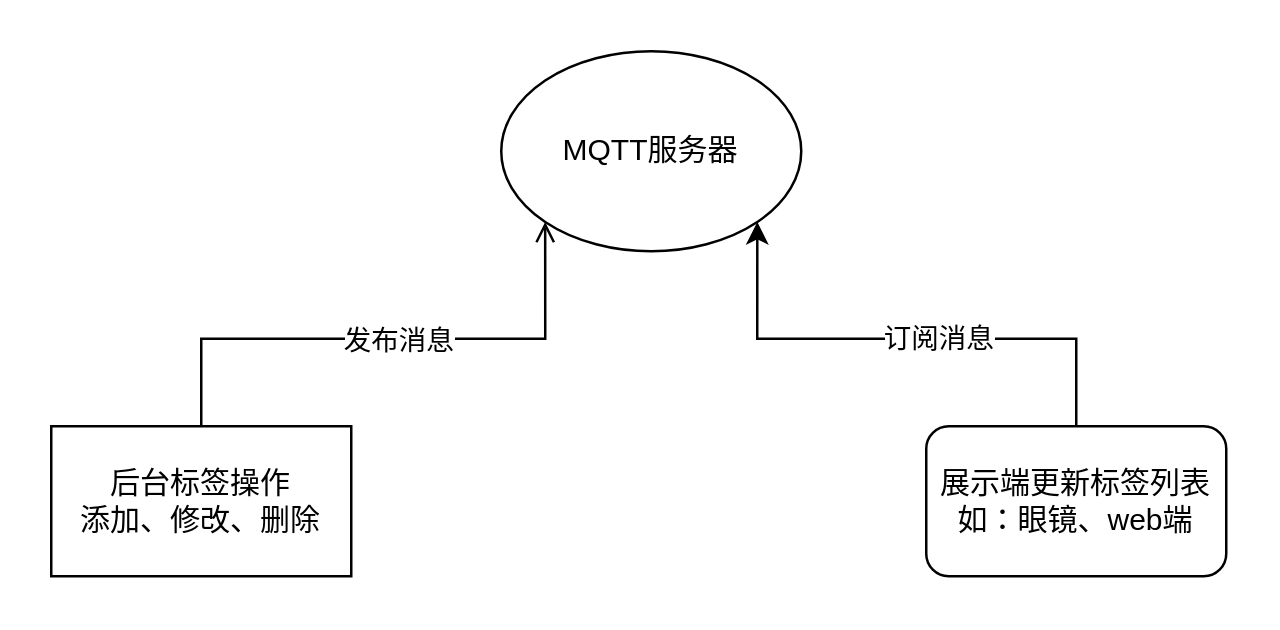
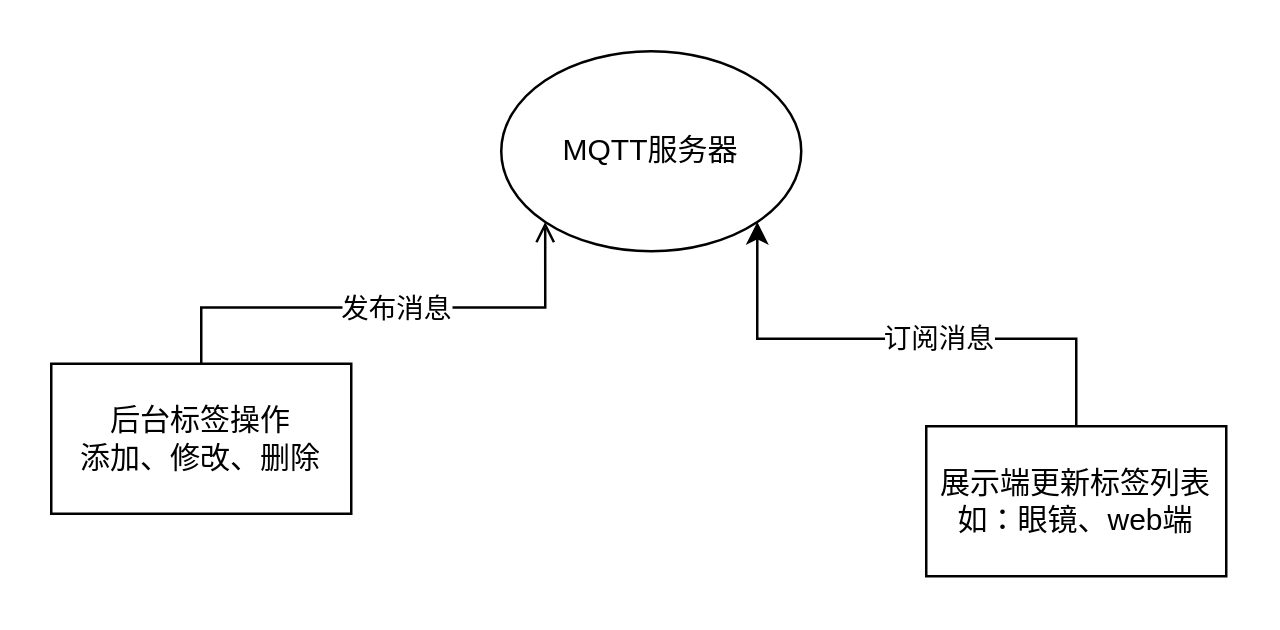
(201, 501) -> (201, 439)
(1076, 501) -> (1076, 501)
